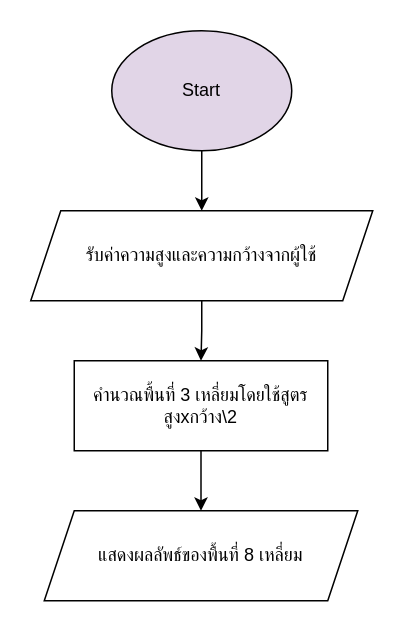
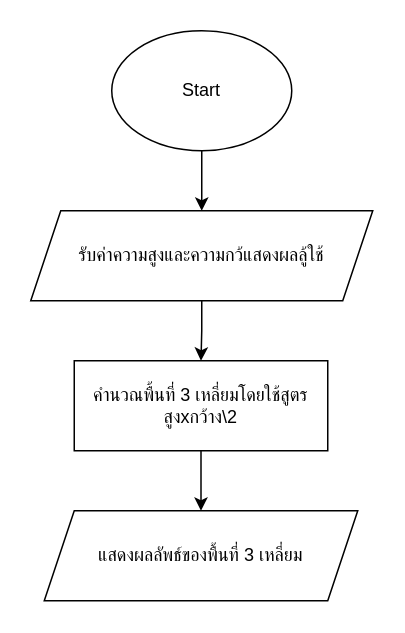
(202, 91) -> (202, 91)
(202, 256) -> (202, 256)
(201, 556) -> (201, 556)
